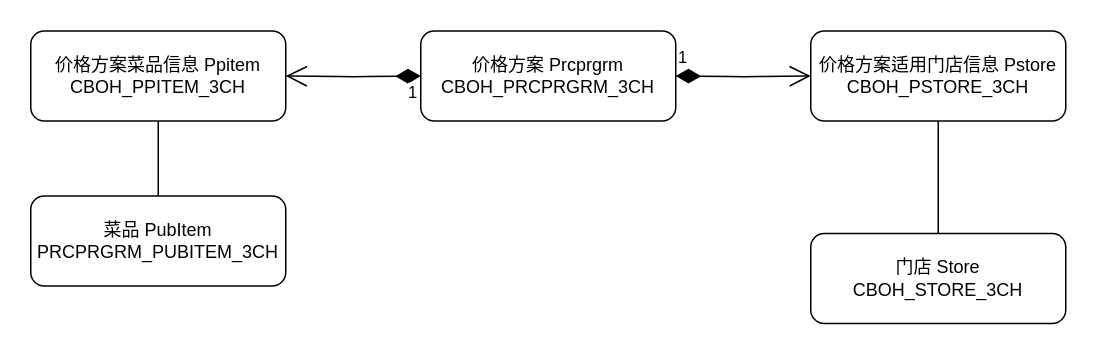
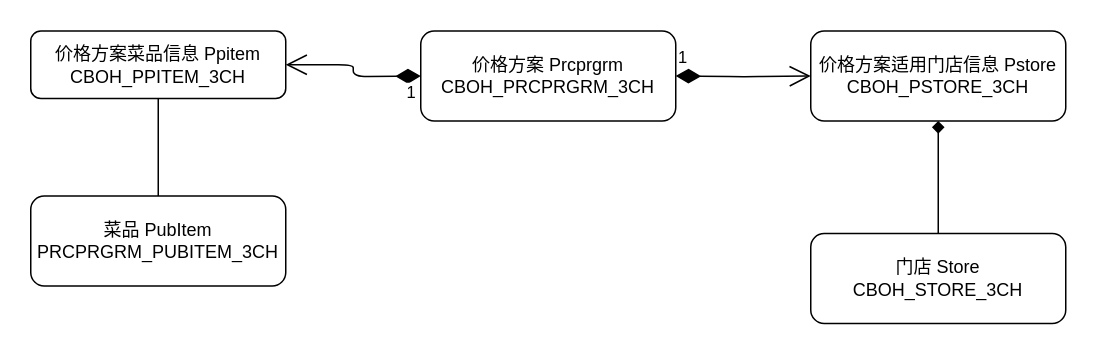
(158, 76) -> (158, 65)
(938, 127) -> (938, 133)
